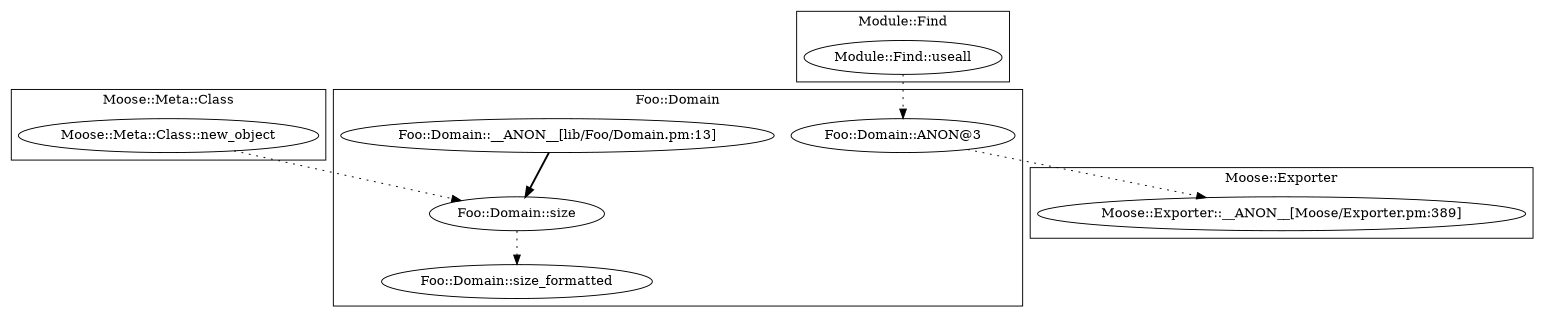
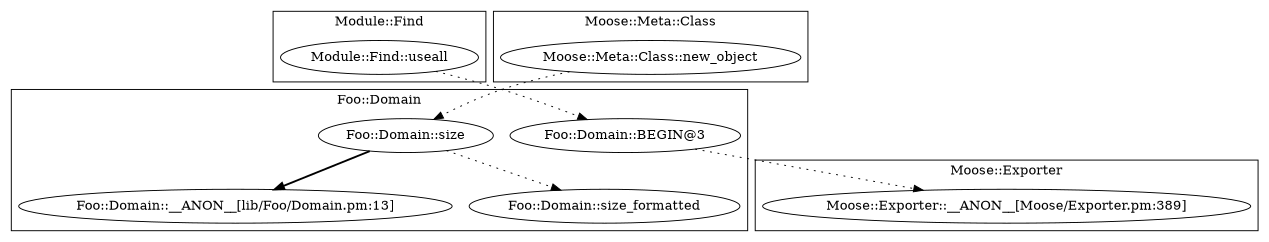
(903, 136) -> (625, 136)
(539, 170) -> (327, 169)
